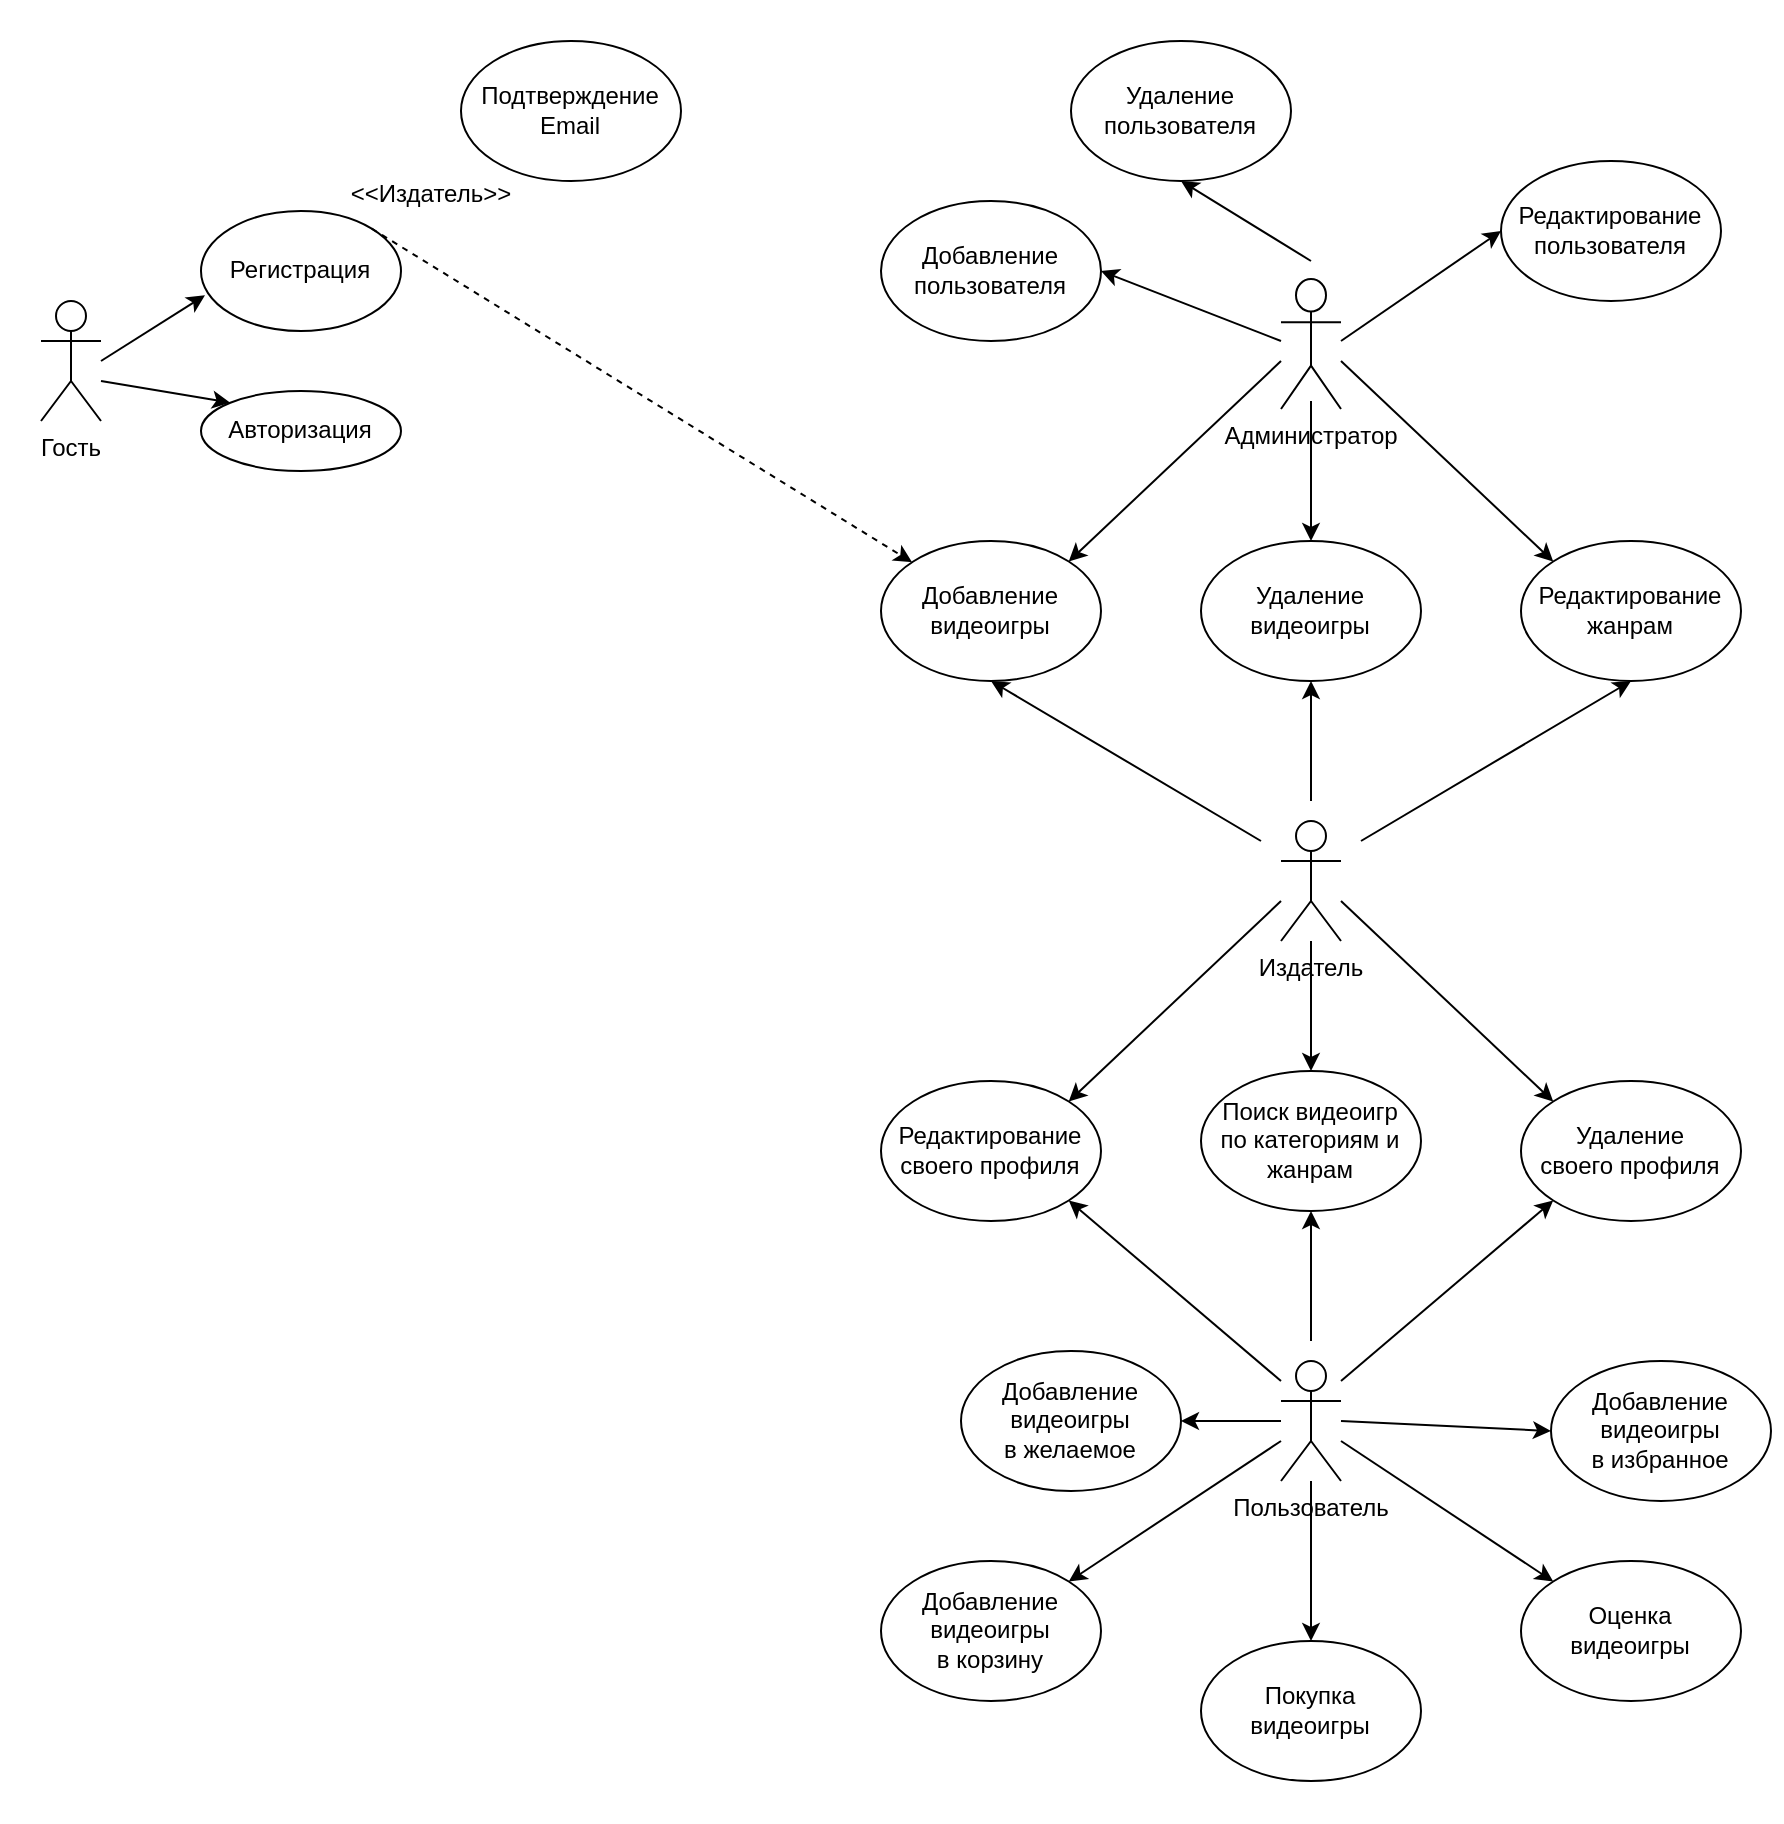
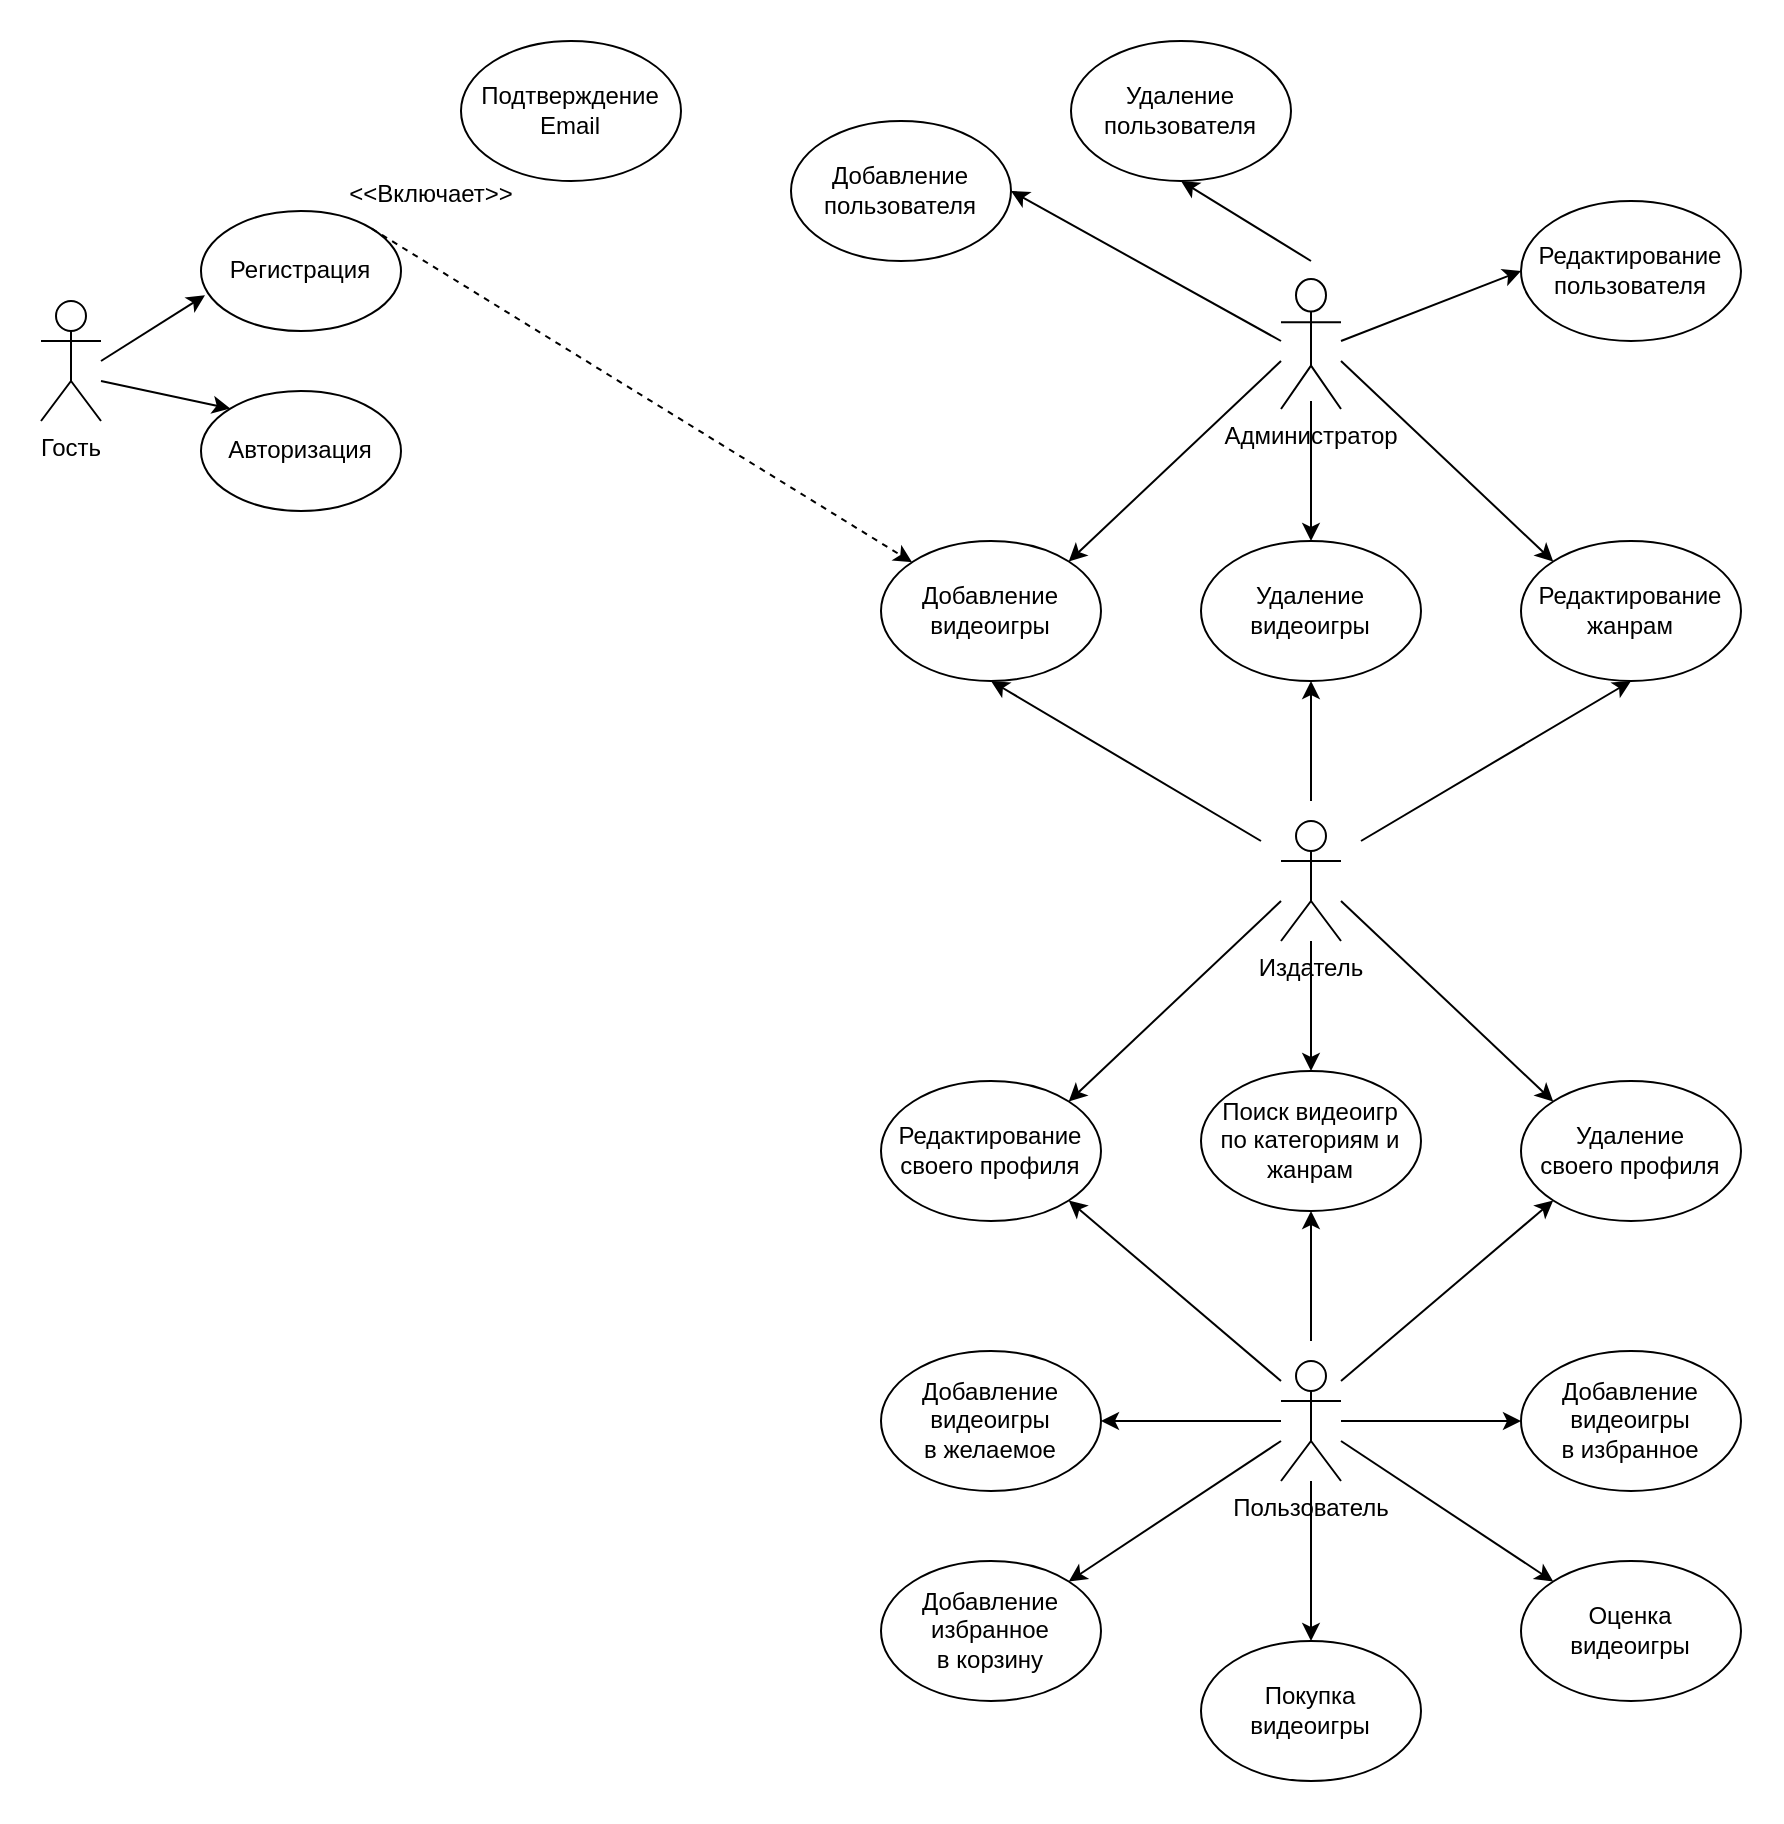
(432, 195) -> (432, 195)
(1611, 231) -> (1631, 271)
(991, 271) -> (901, 191)
(301, 431) -> (301, 451)
(1071, 1421) -> (991, 1421)
(1661, 1431) -> (1631, 1421)
(991, 1631) -> (991, 1631)
